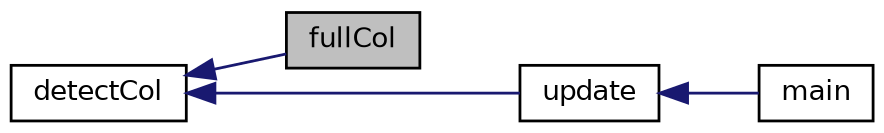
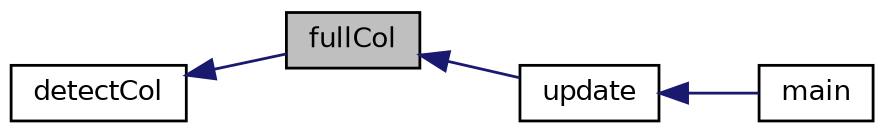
(368, 93) -> (484, 70)
